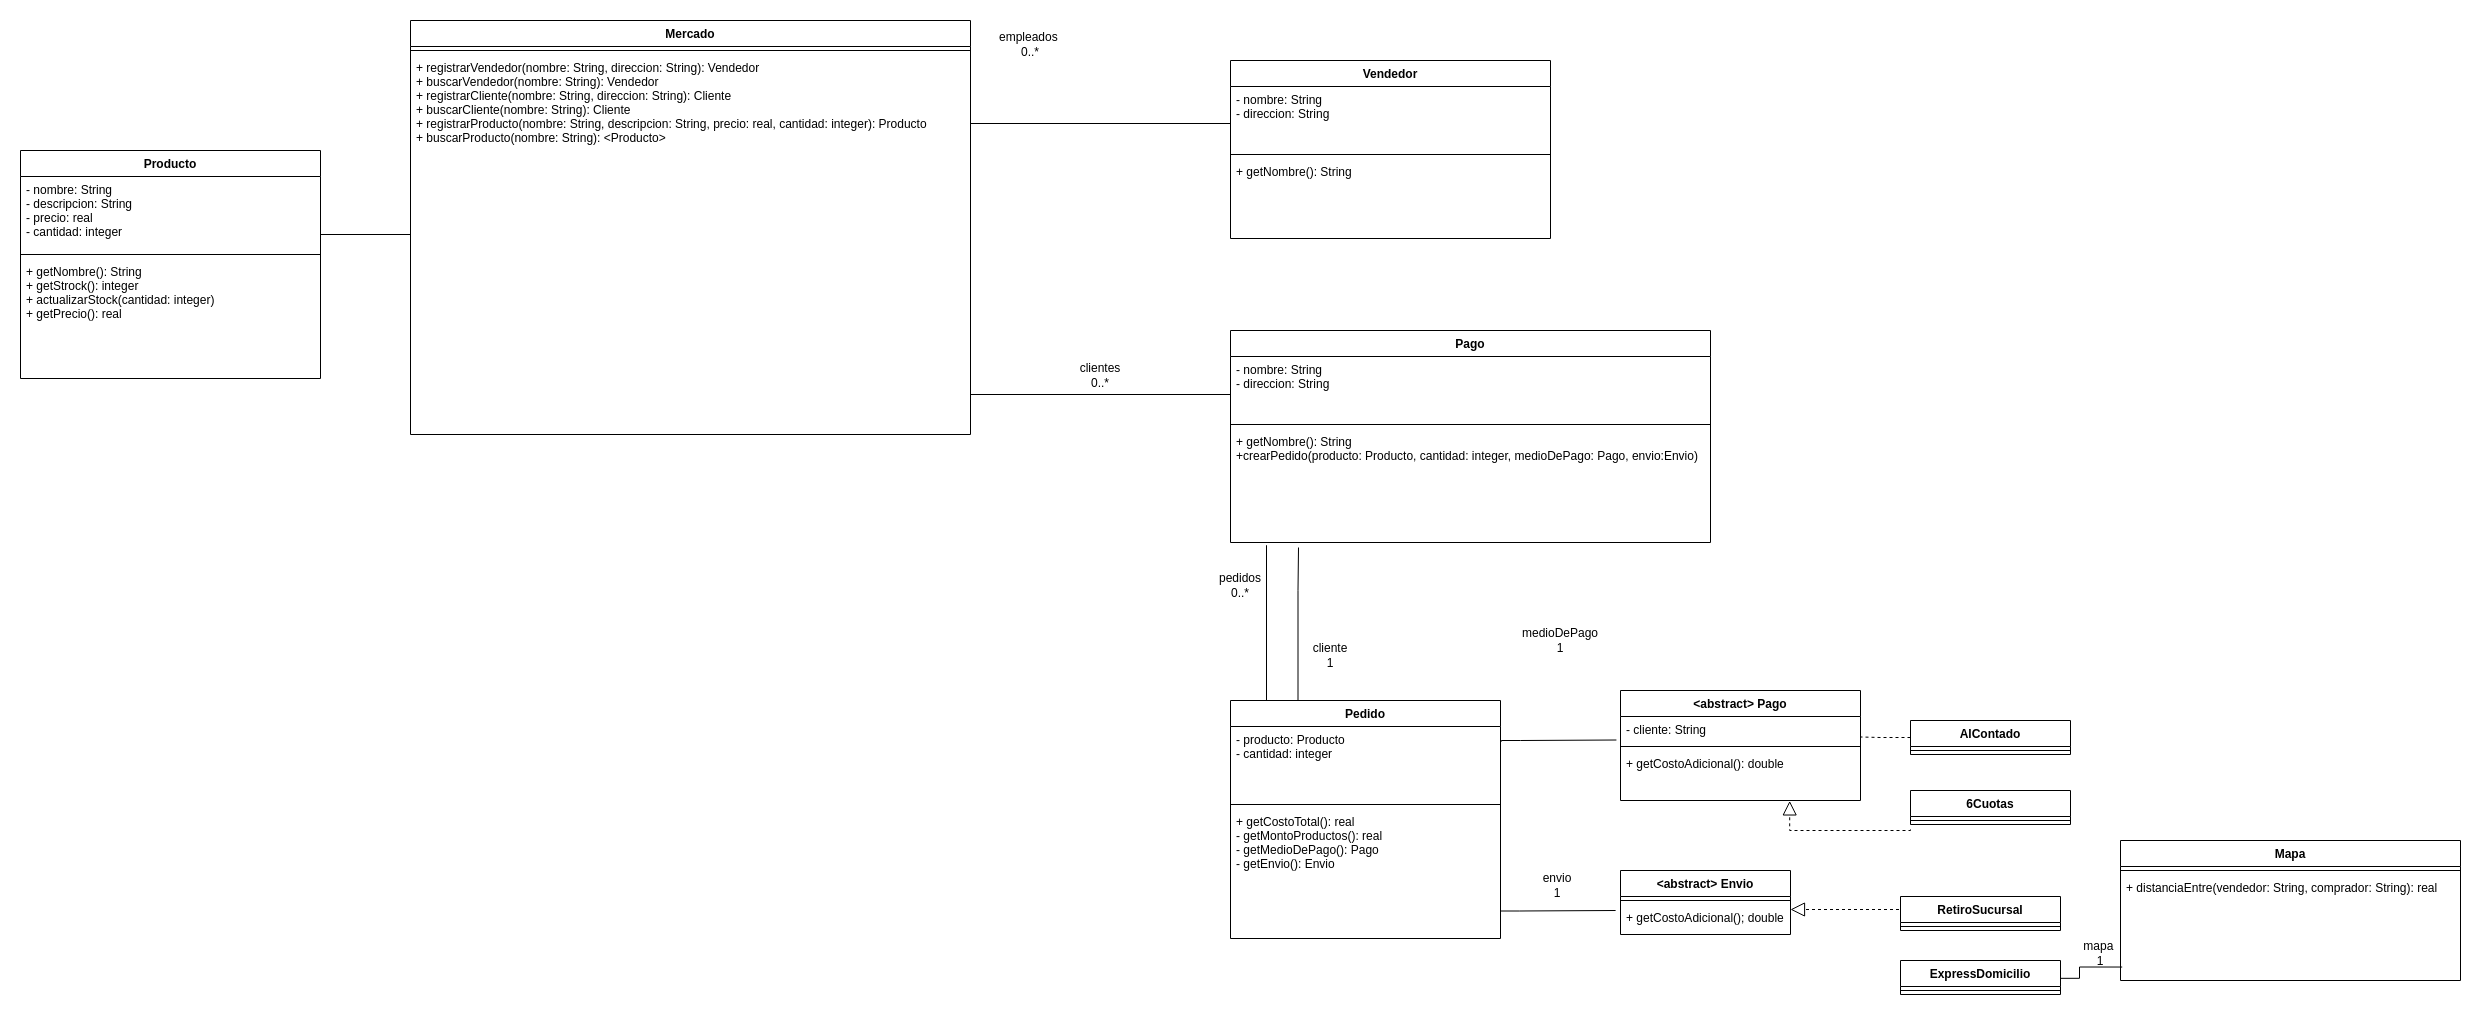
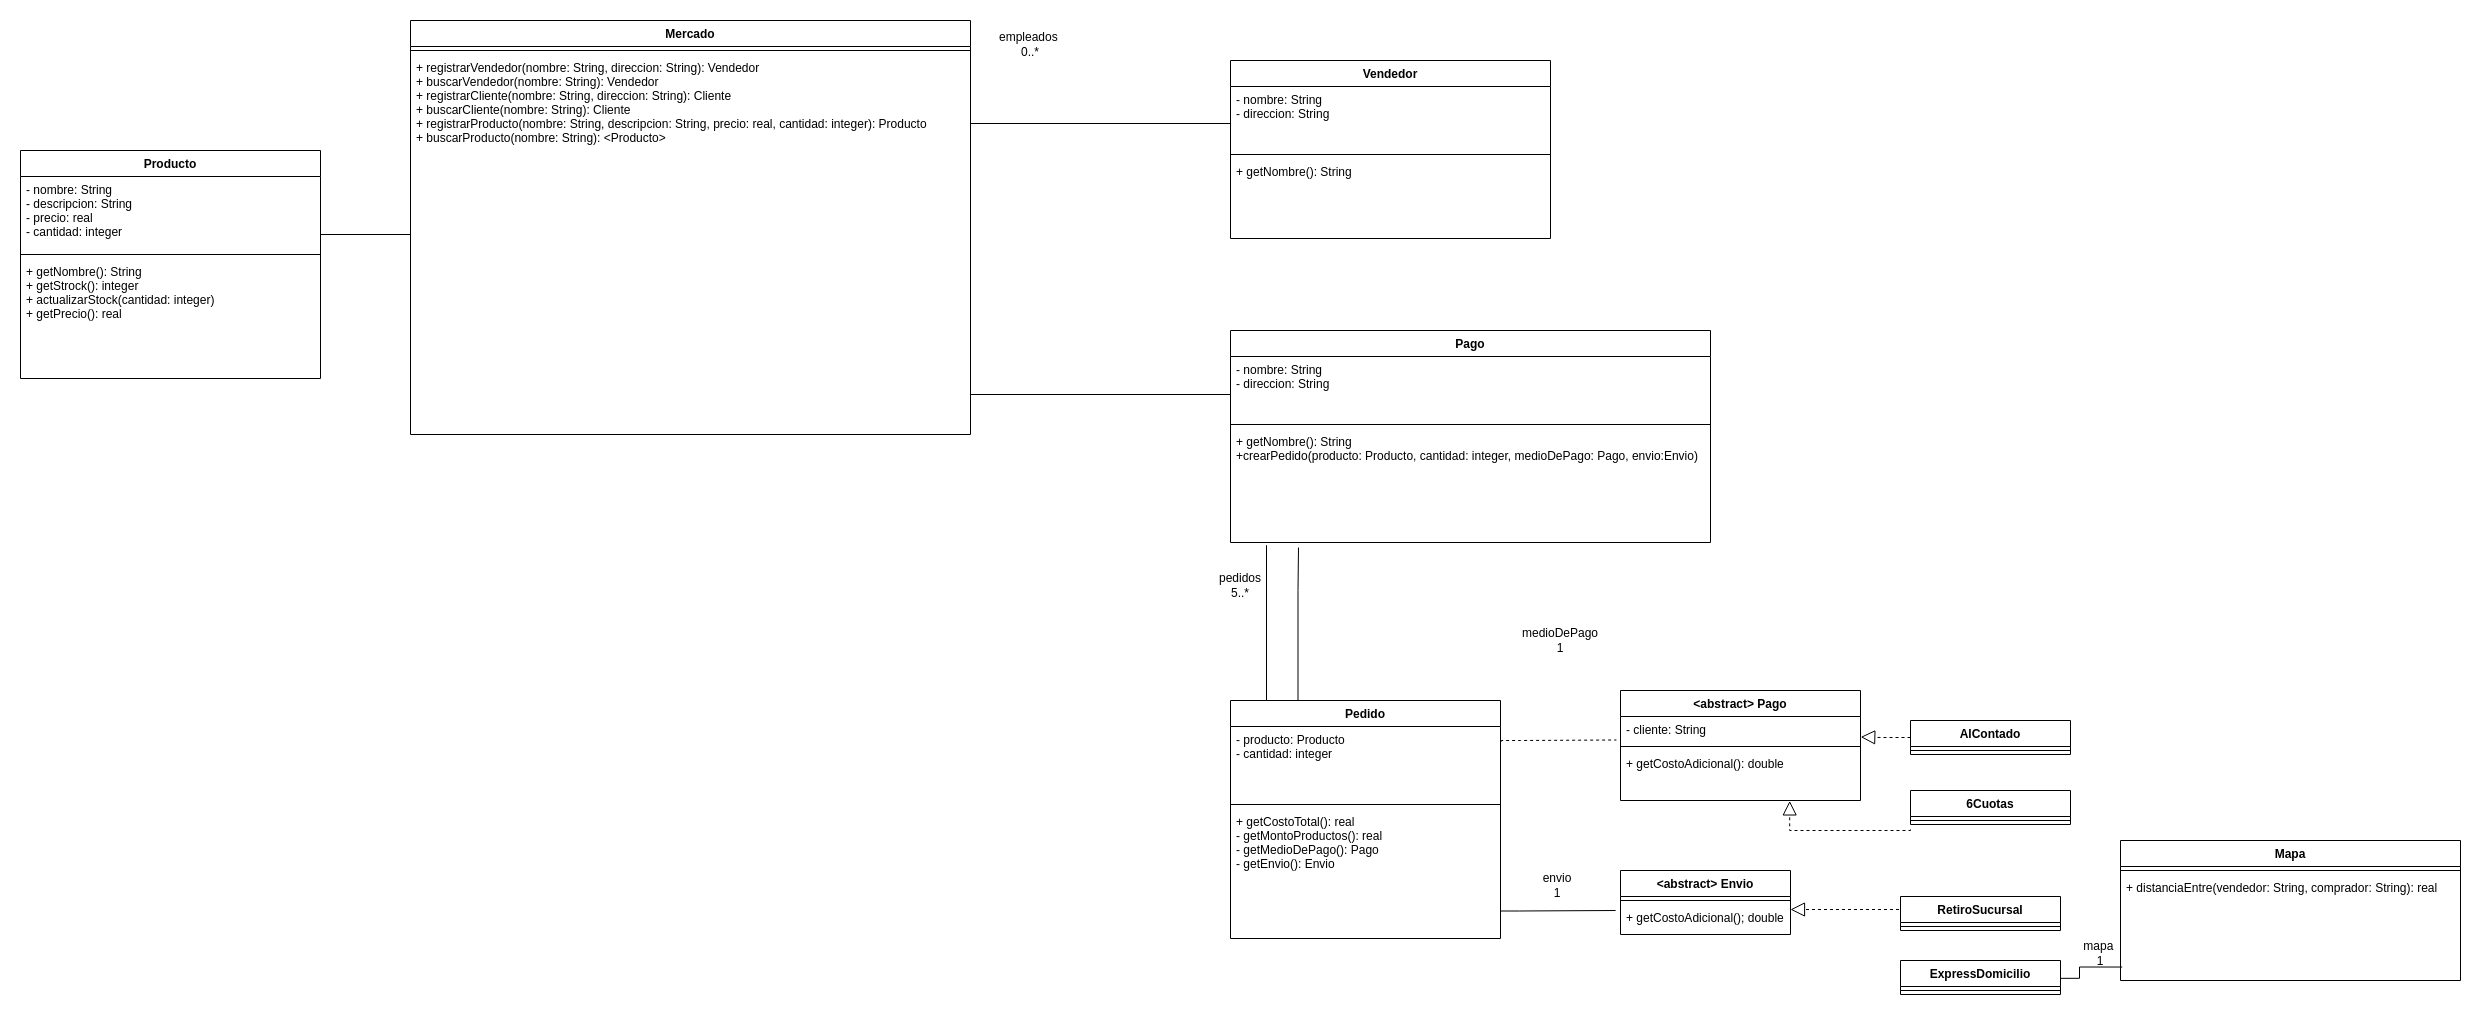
(1101, 376) -> none
(1241, 586) -> (1241, 586)
(1331, 656) -> none
(1869, 737) -> (1876, 737)
(1559, 740) -> (1559, 740)
